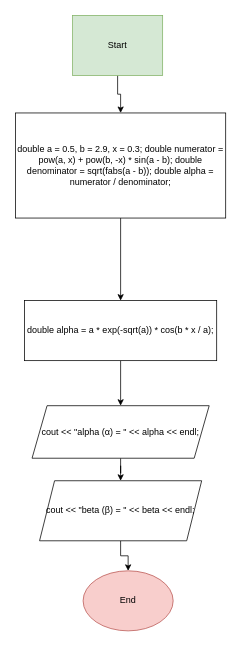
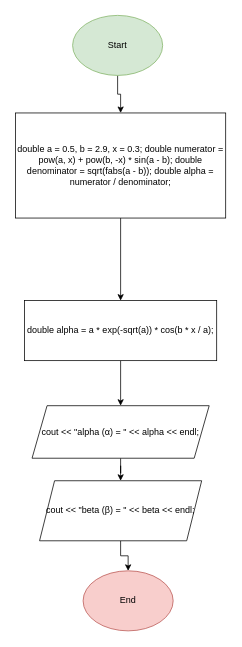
(117, 45) -> (117, 45)
